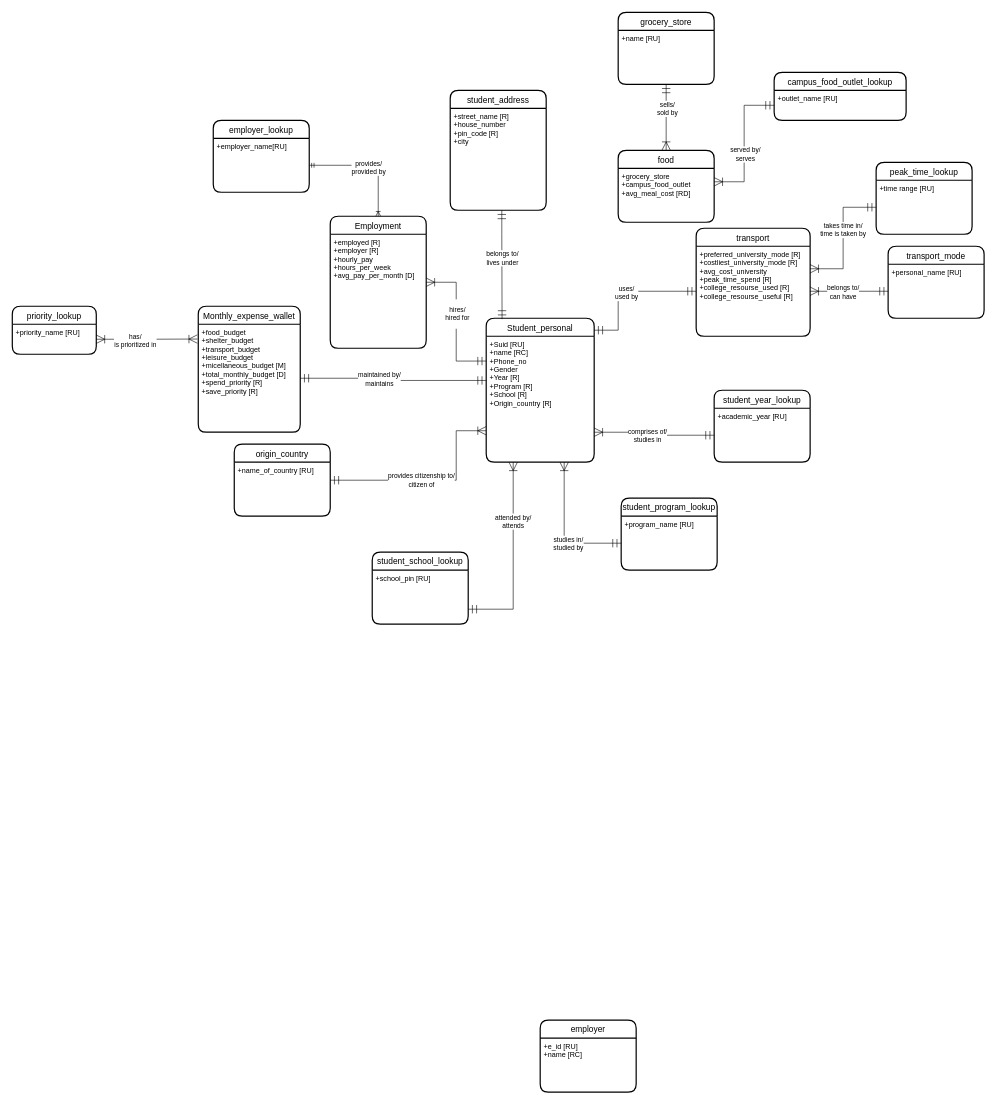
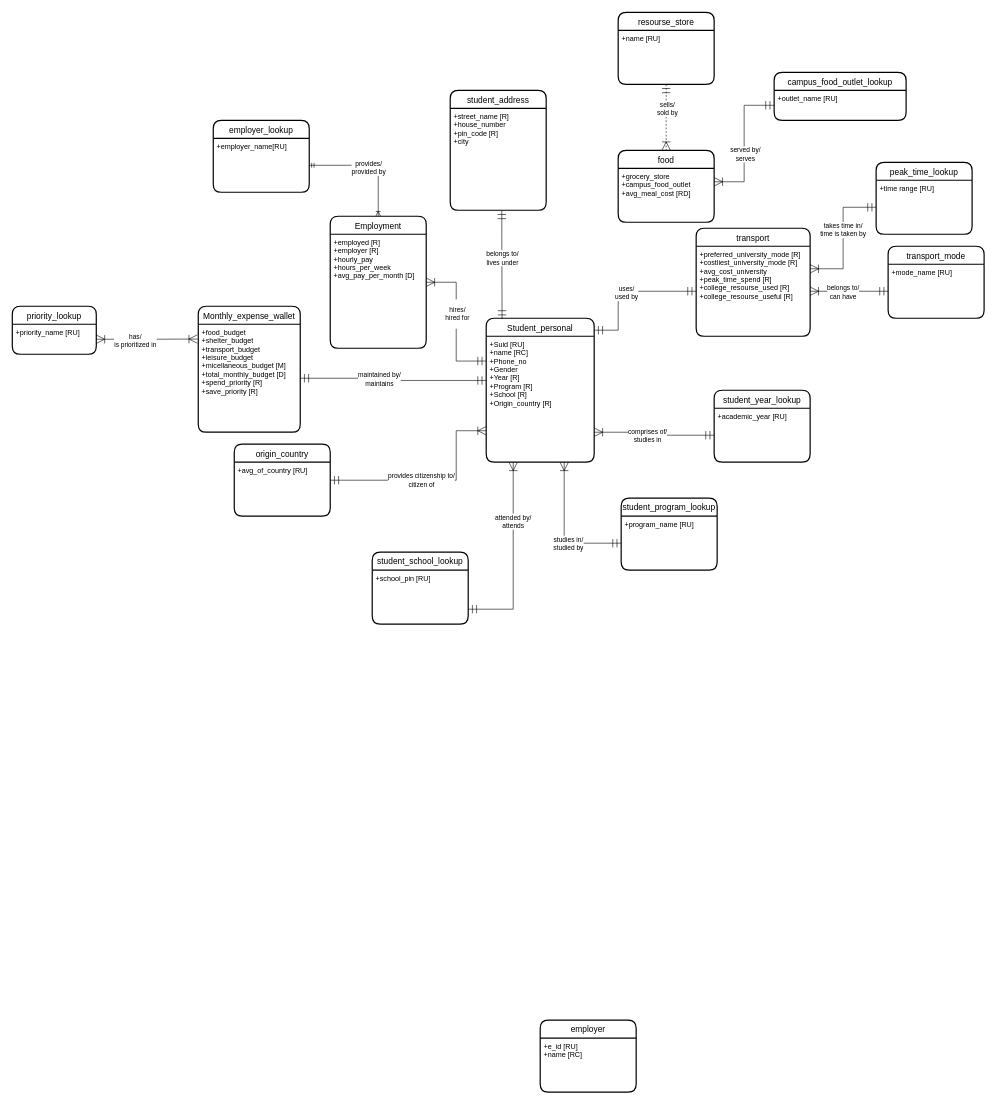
(666, 22) -> (666, 22)
(666, 133) -> (666, 133)
(928, 272) -> (921, 272)
(279, 470) -> (277, 470)
